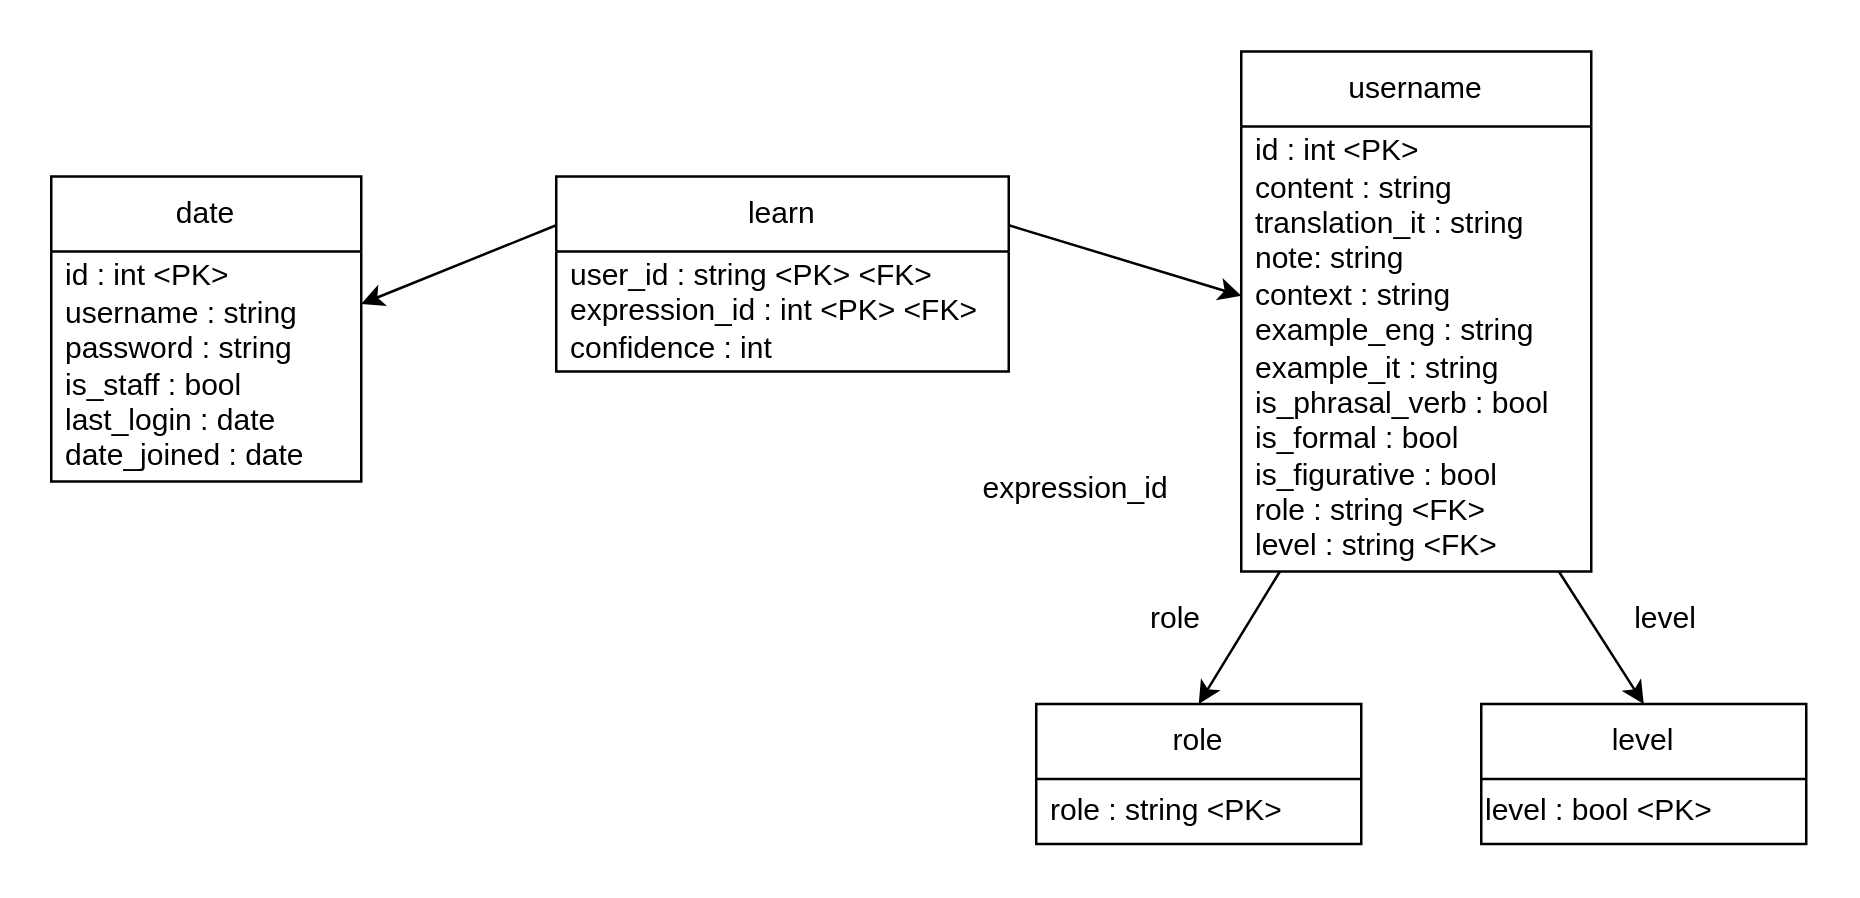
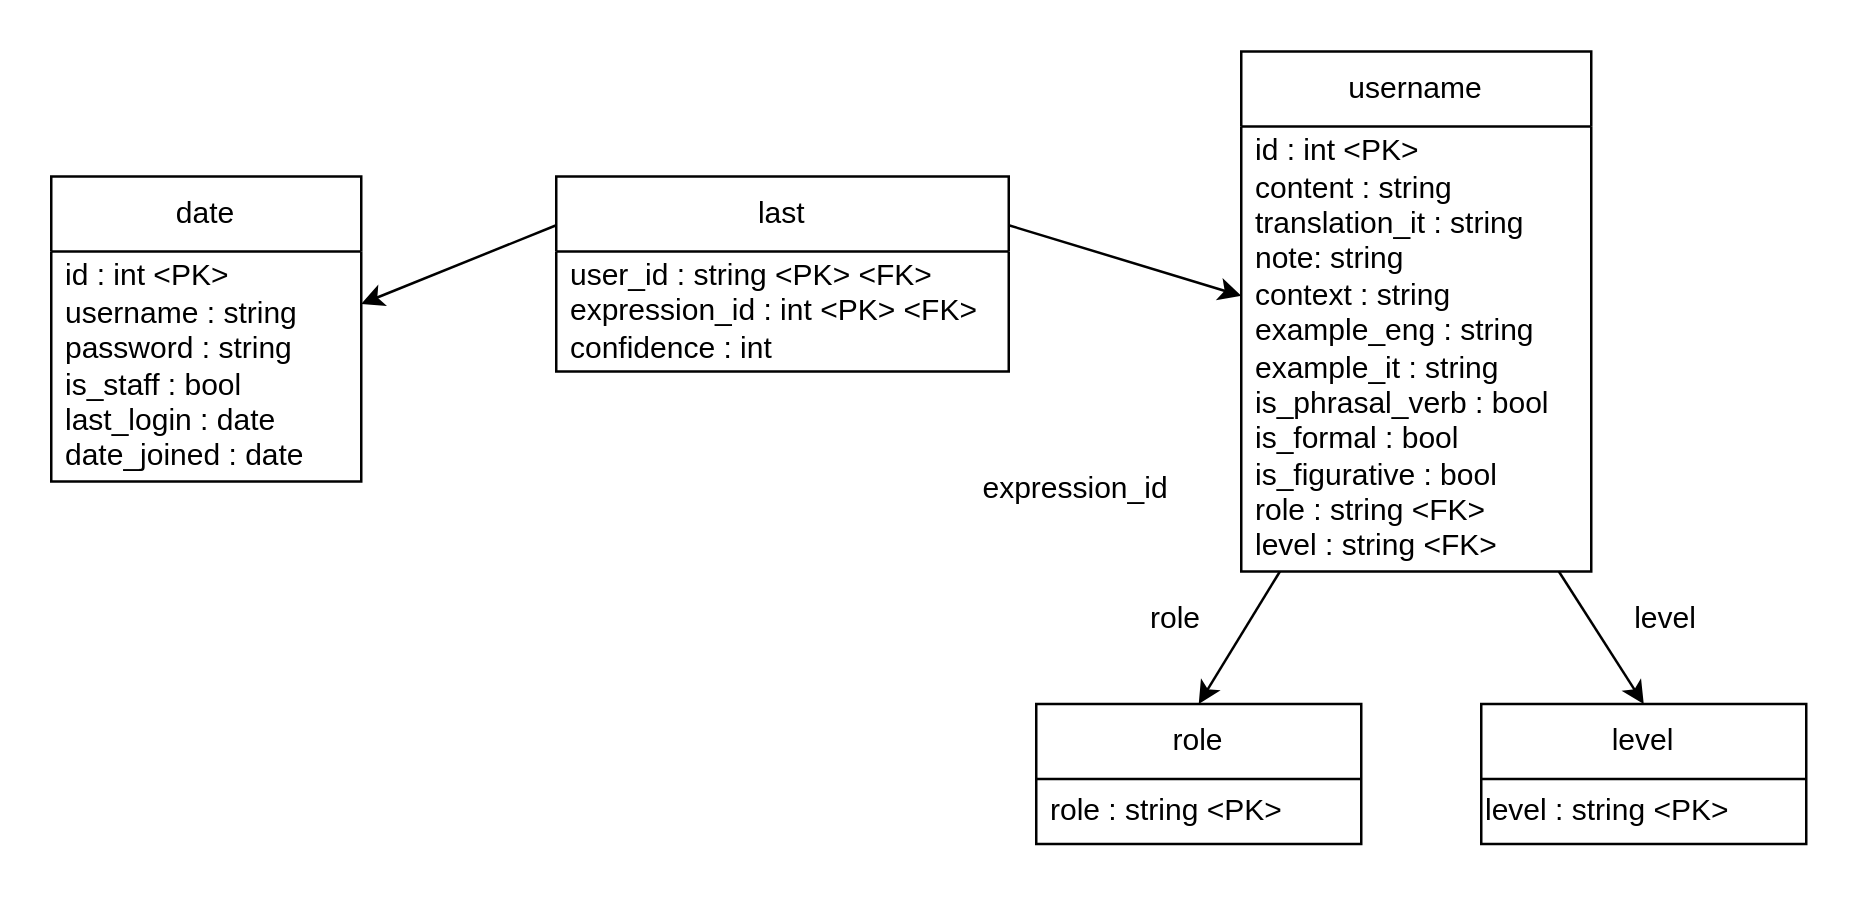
(783, 214) -> (783, 214)
(1602, 811) -> (1619, 811)
